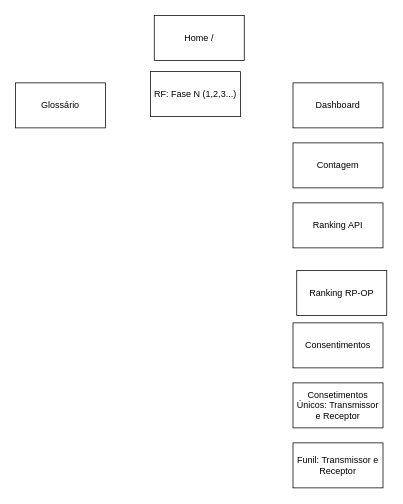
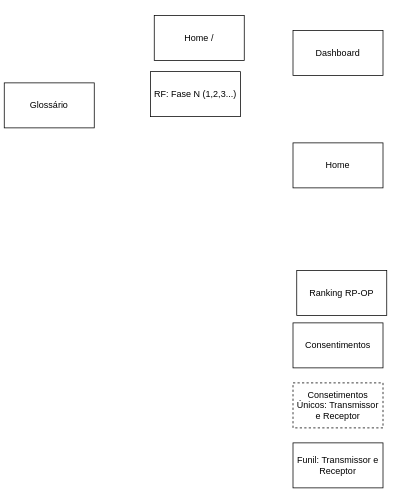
(60, 105) -> (49, 105)
(338, 105) -> (338, 53)
(338, 165) -> (338, 165)
(338, 225) -> none
(338, 405) -> (338, 405)
